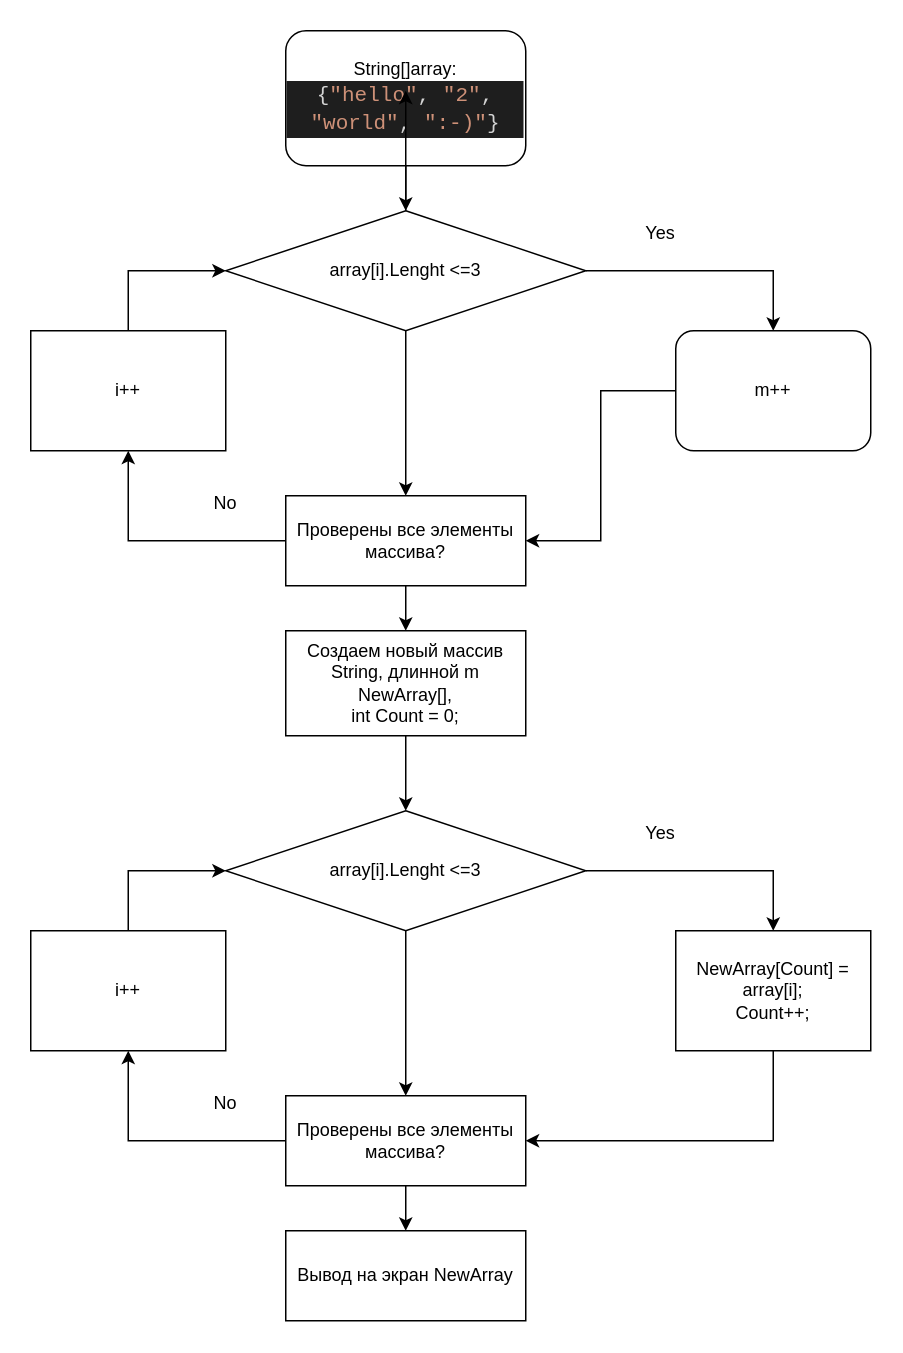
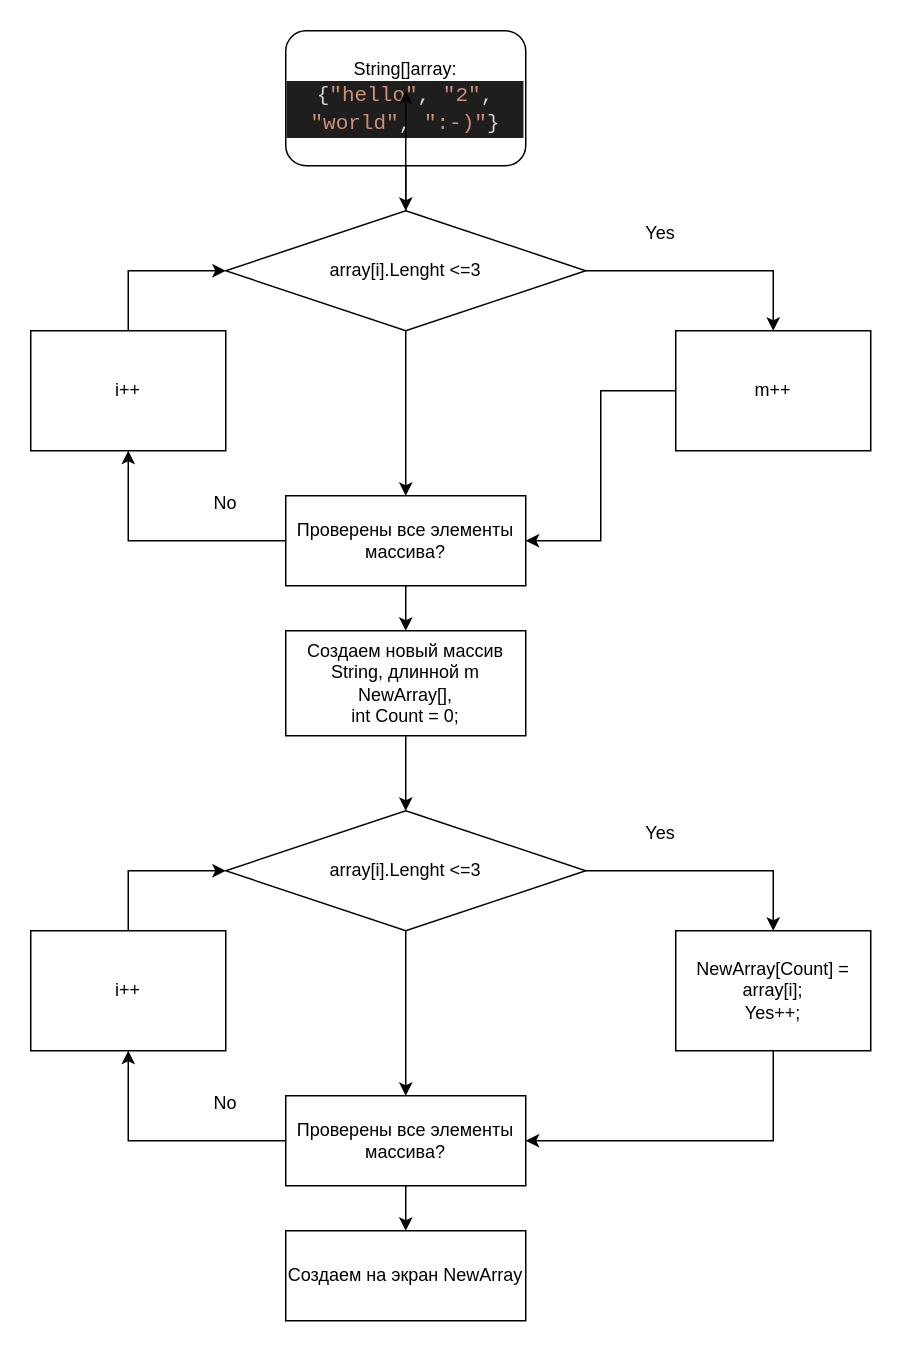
(773, 391) -> (773, 391)
(773, 991) -> (773, 991)
(406, 1276) -> (406, 1276)
